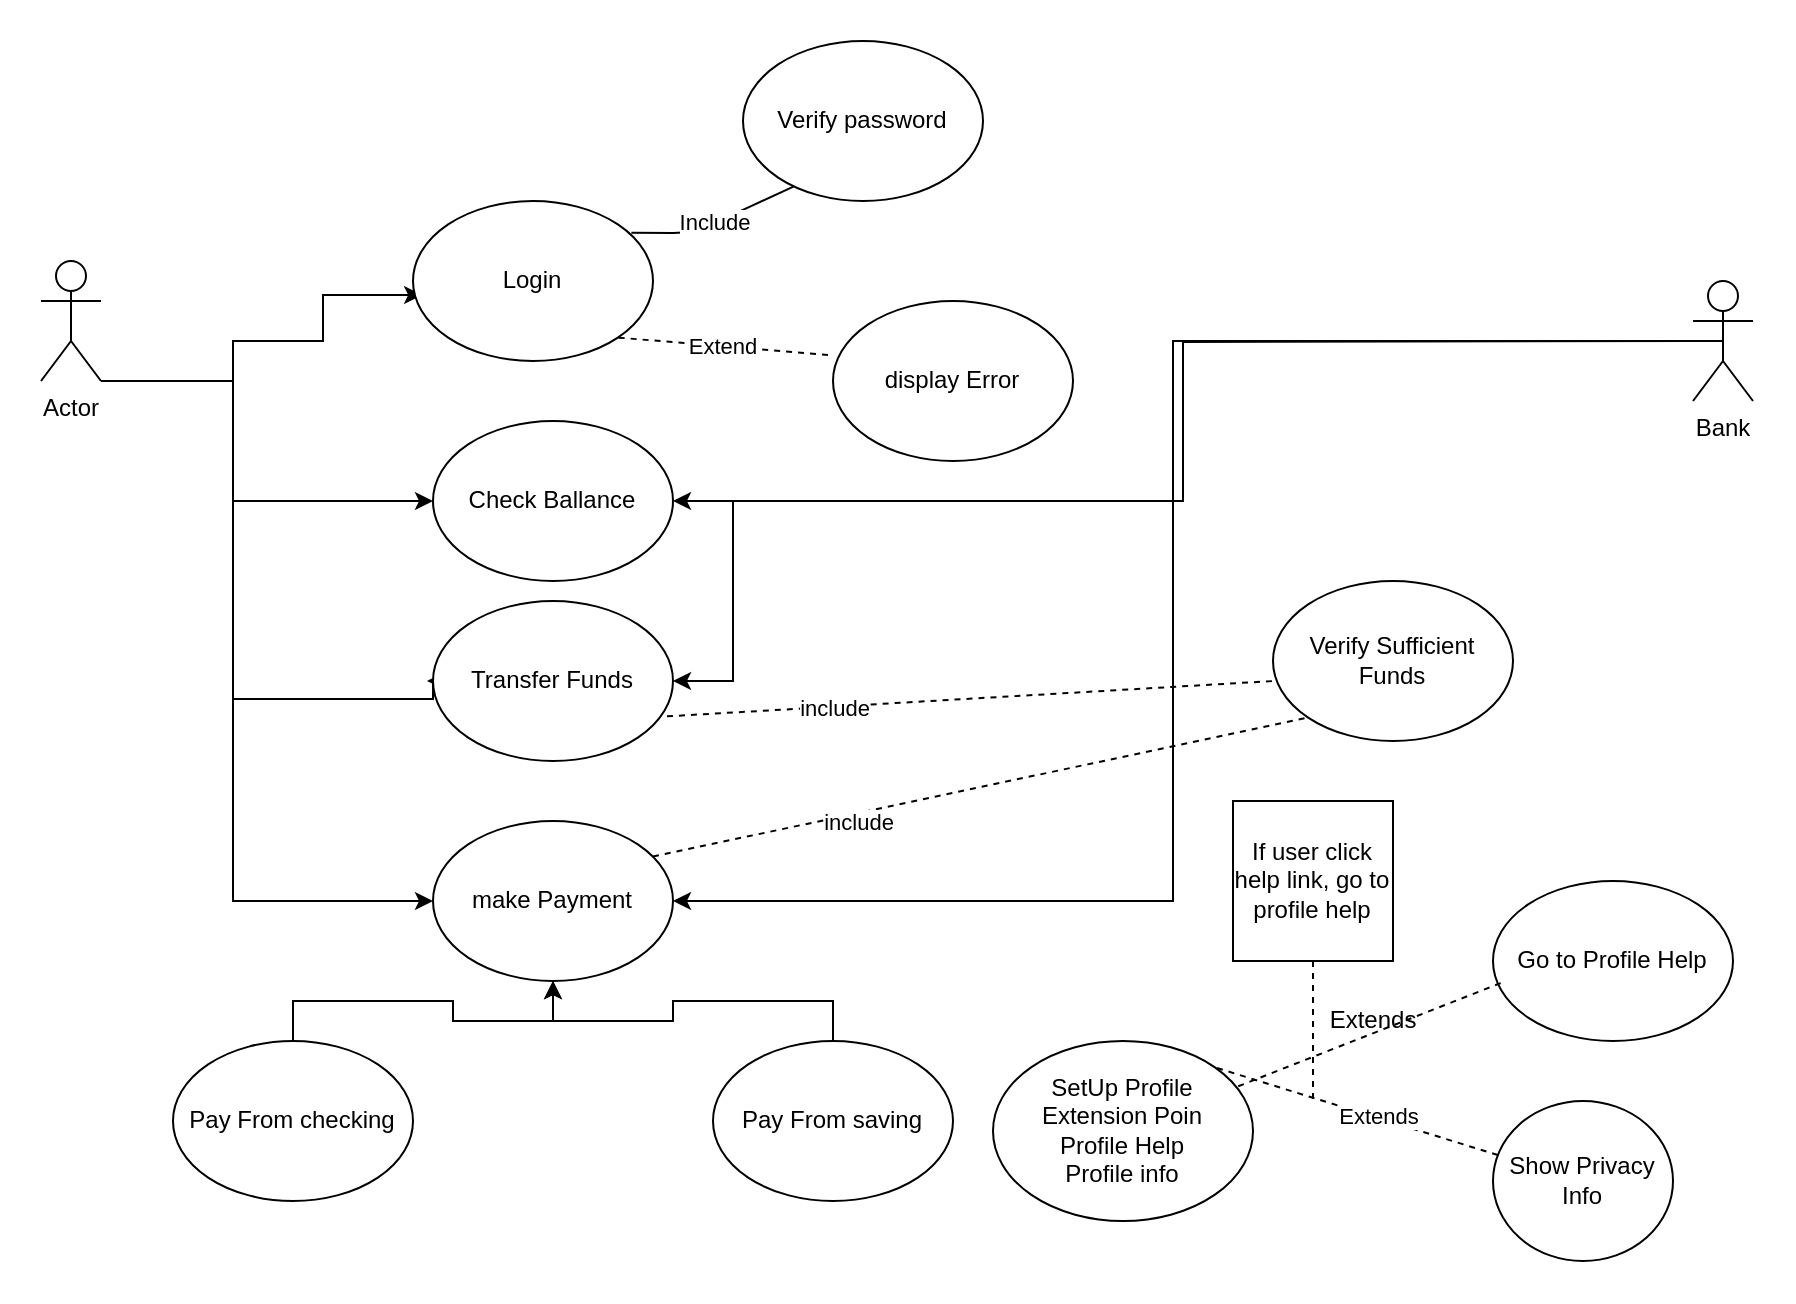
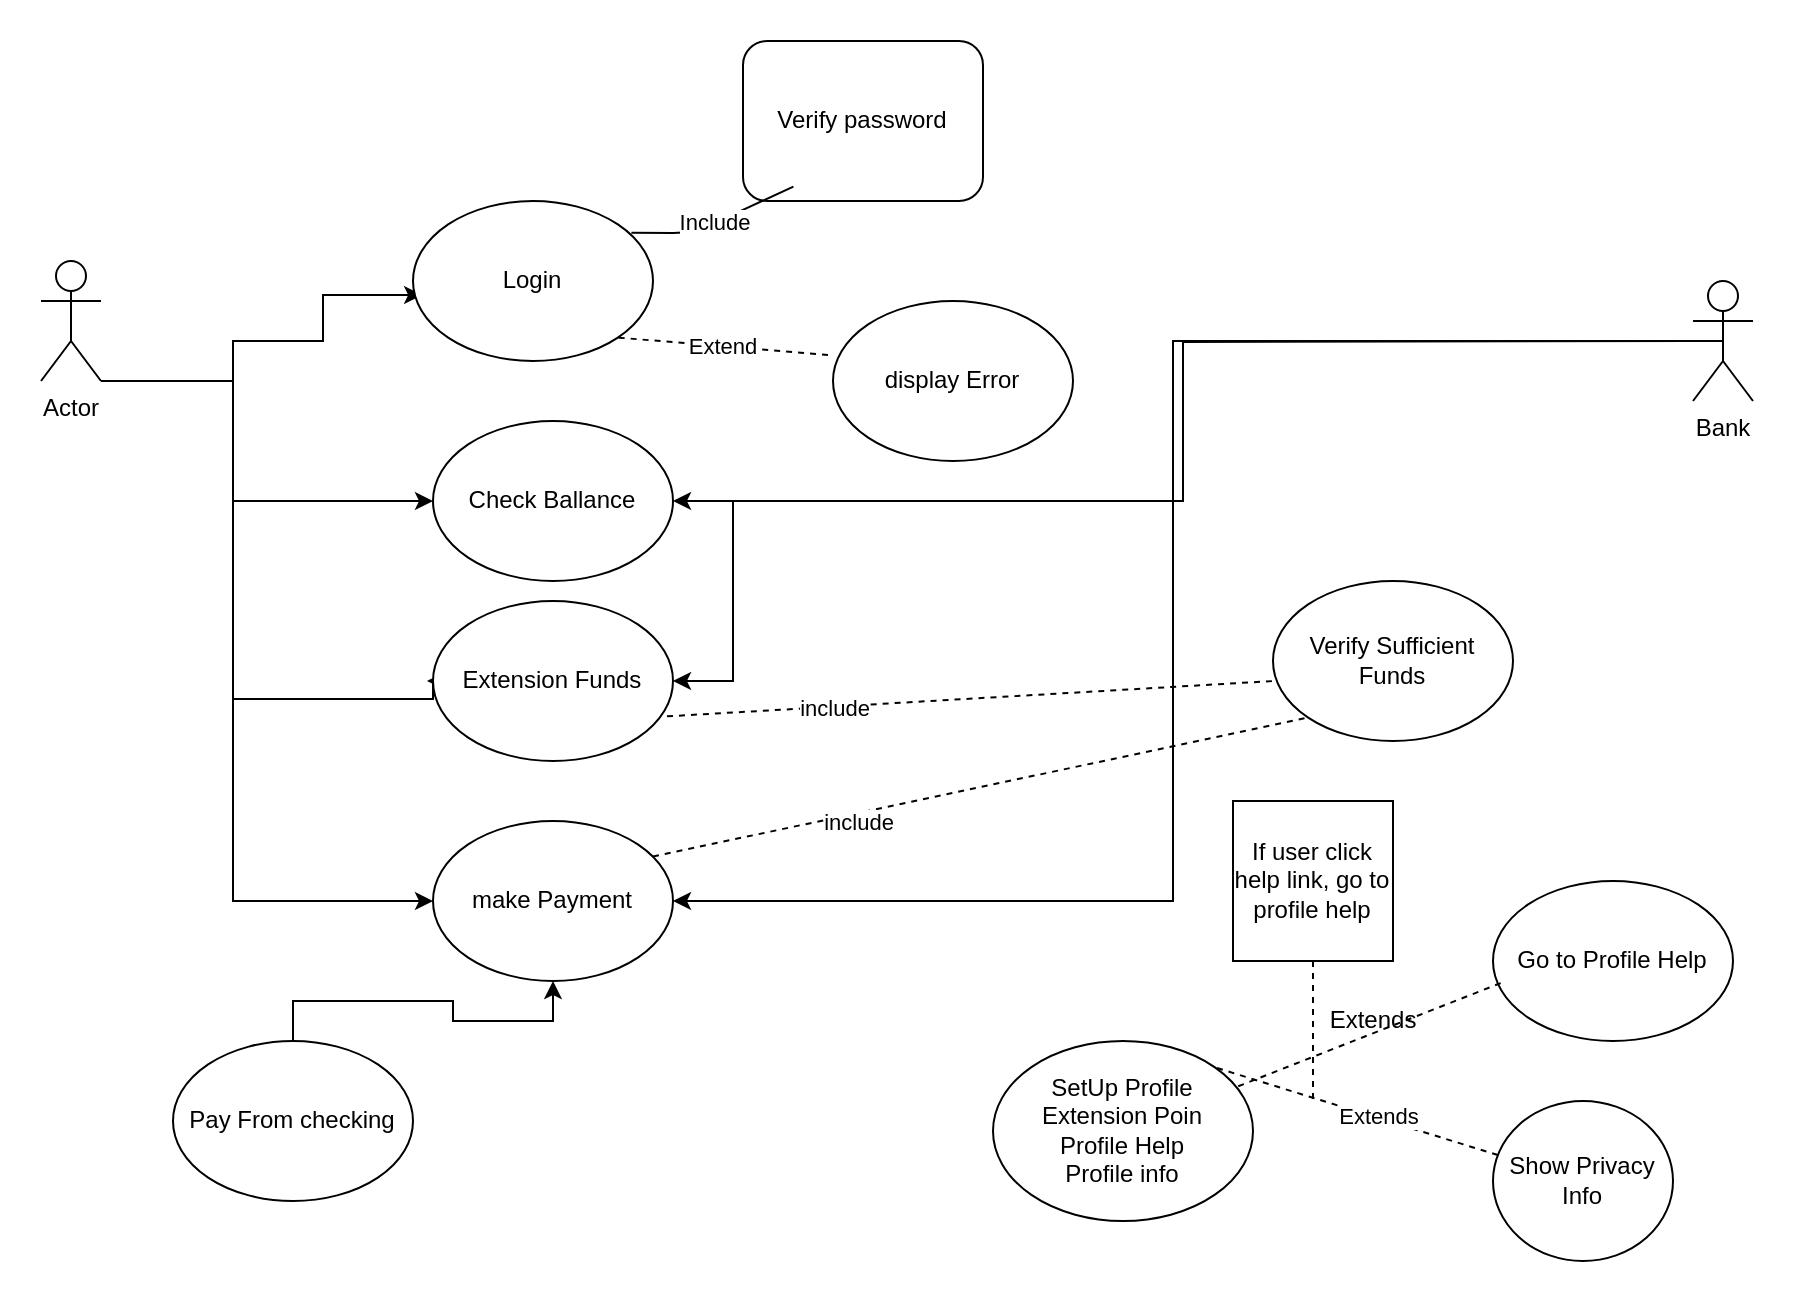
(863, 121) -> (863, 121)
(553, 681) -> (553, 681)
(705, 1001) -> none
(833, 1121) -> none
